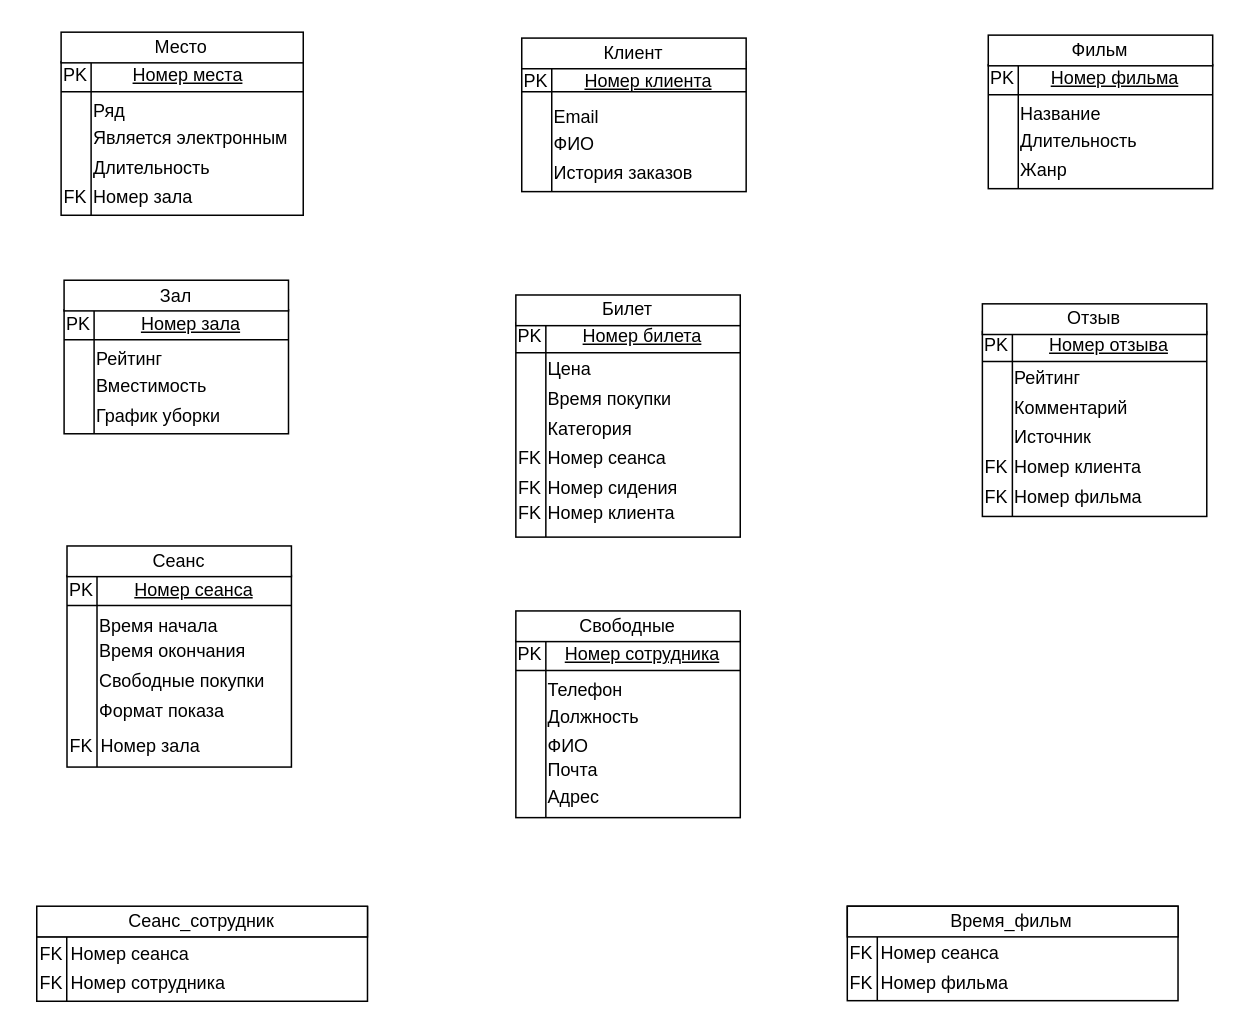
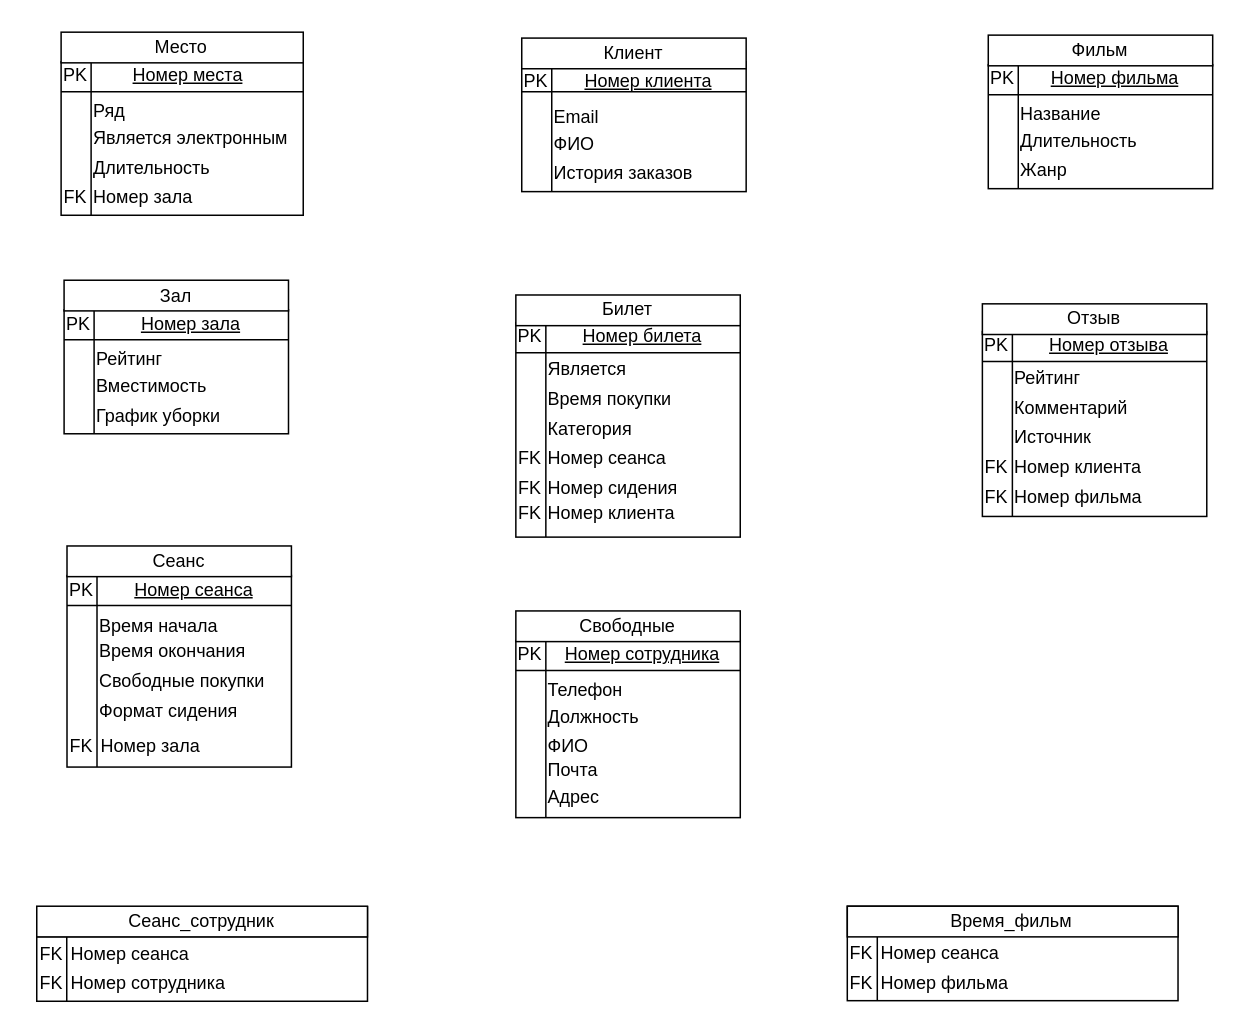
(568, 370) -> (589, 370)
(163, 712) -> (168, 712)
